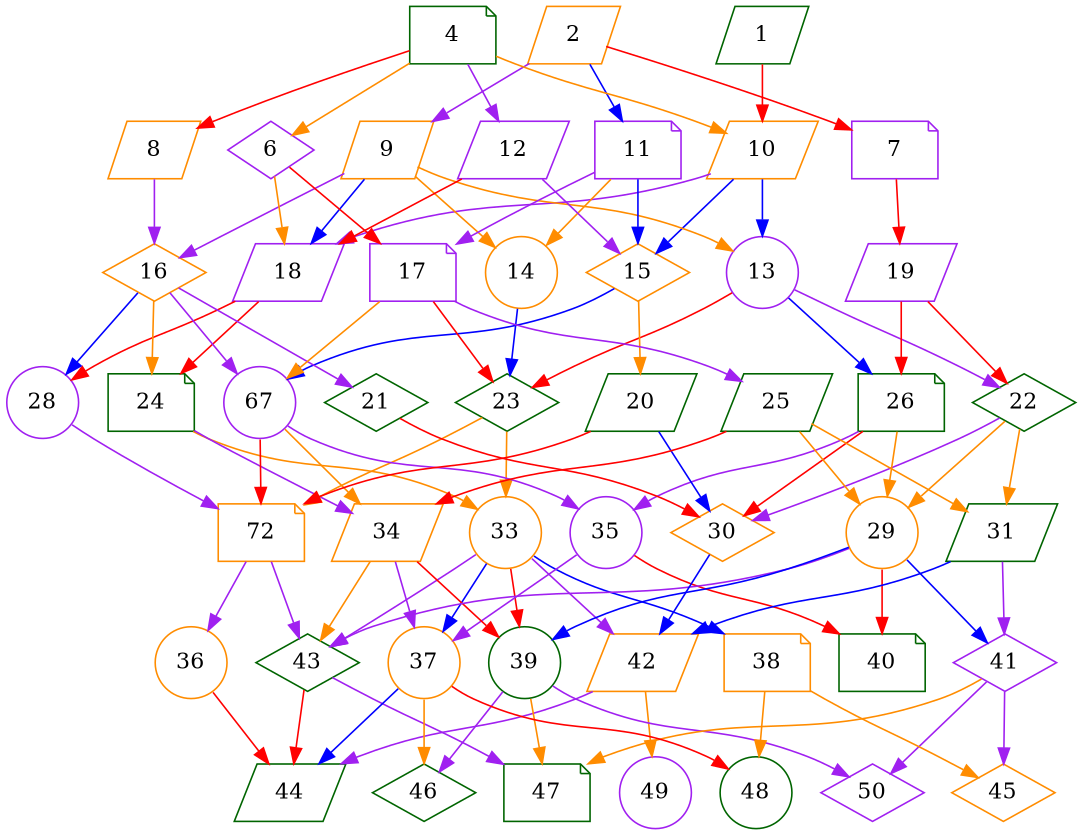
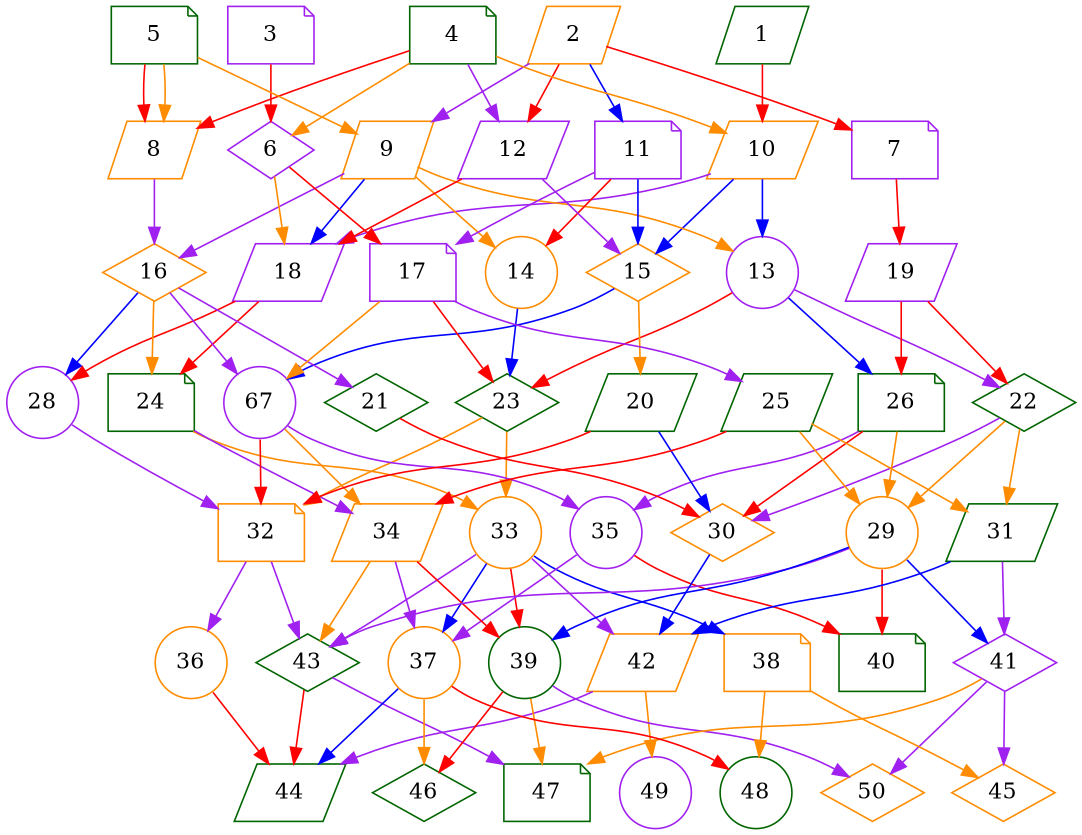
none -> (154, 35)
none -> (271, 35)
none -> (548, 86)
(584, 206) -> (584, 206)
(261, 533) -> (261, 533)
(476, 725) -> (476, 725)
(873, 793) -> (873, 793)
